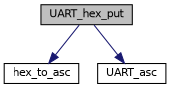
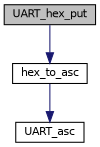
(106, 40) -> (50, 98)
